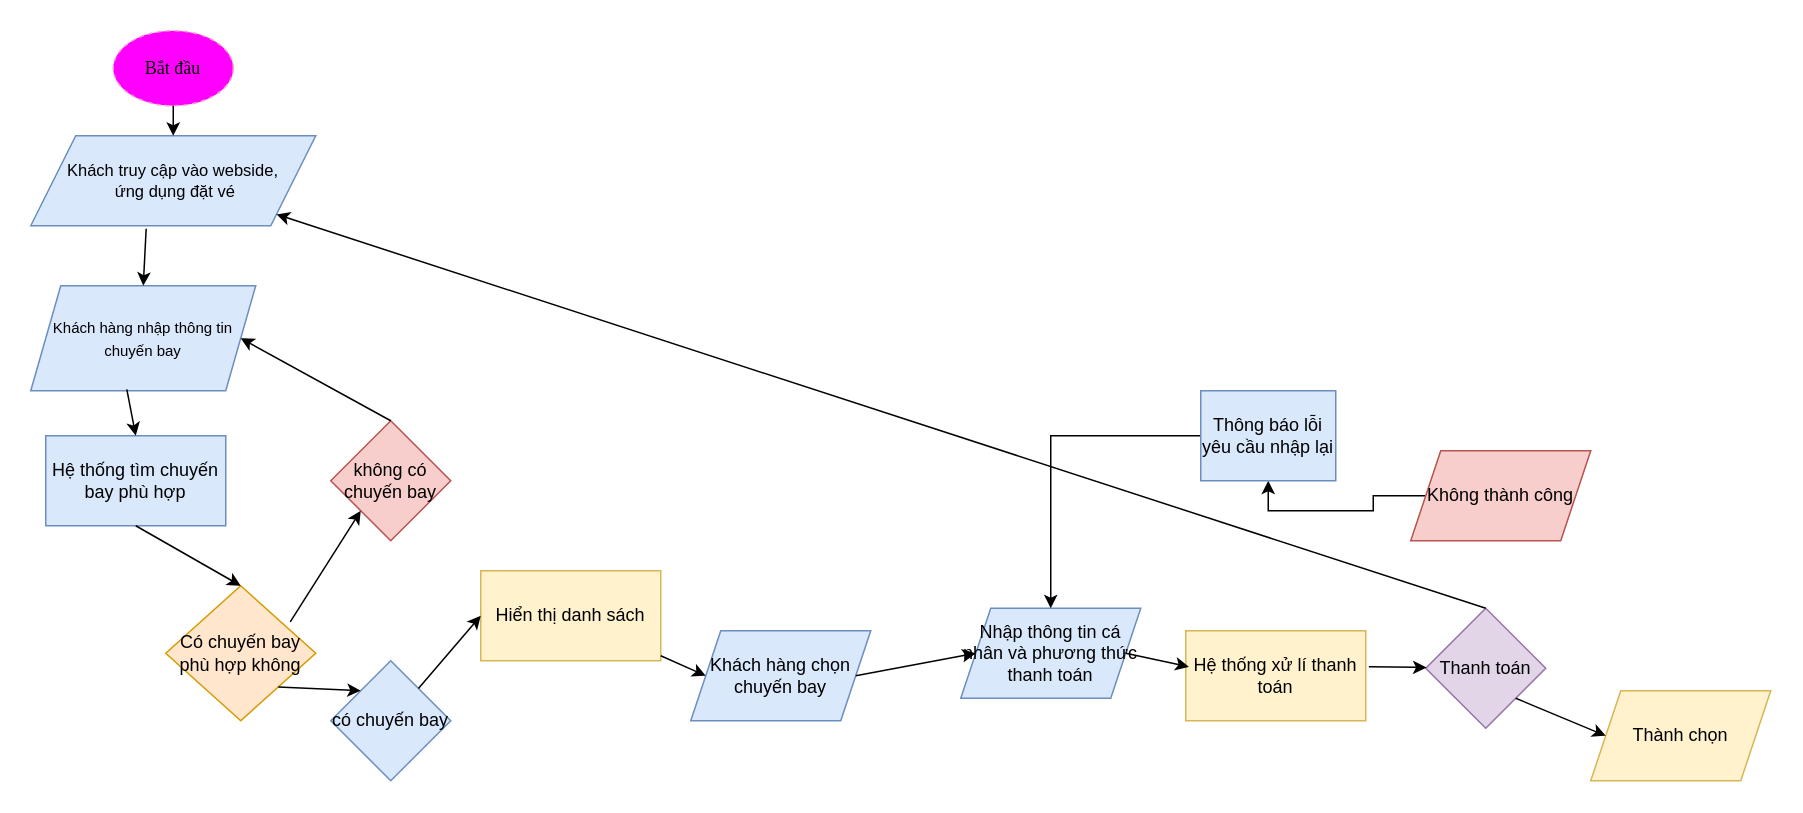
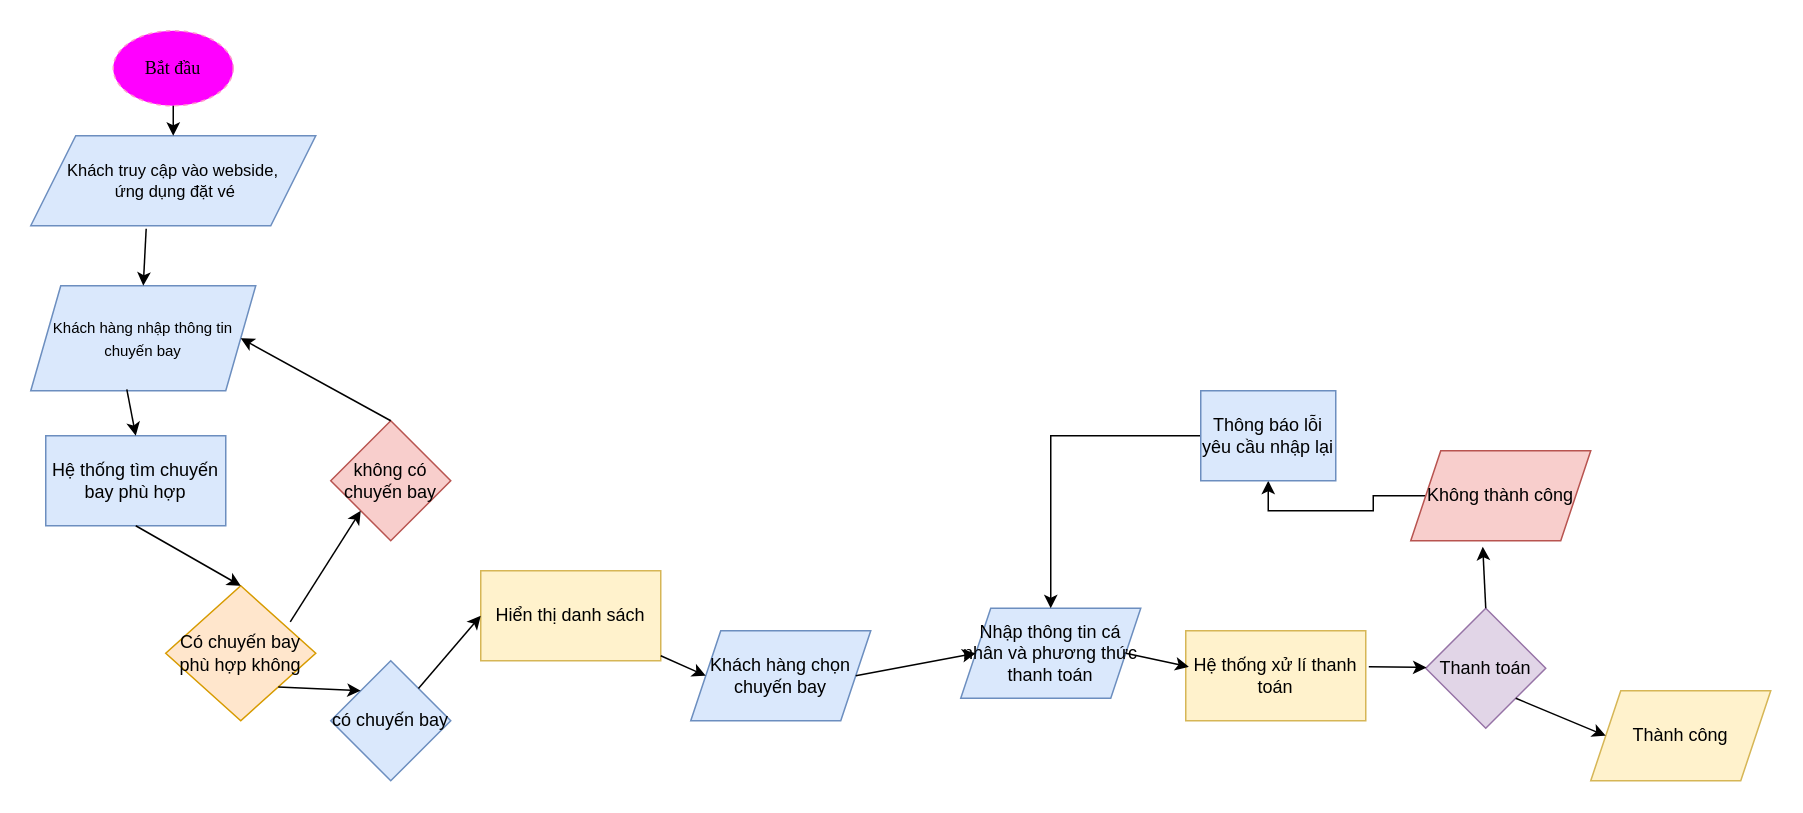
(886, 413) -> (1485, 583)
(1681, 736) -> (1681, 736)
